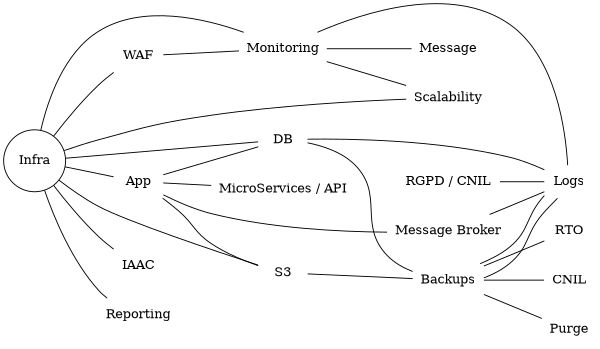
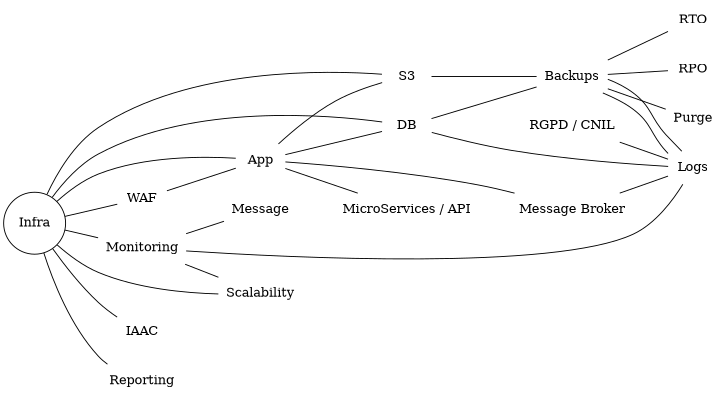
(201, 53) -> (201, 179)
(569, 280) -> (693, 69)
